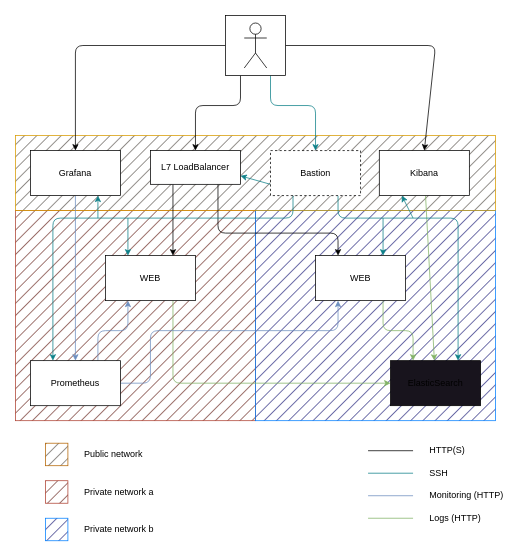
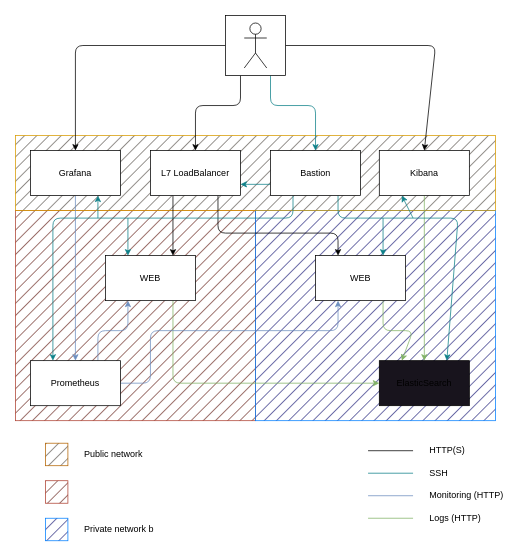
(195, 167) -> (195, 173)
(315, 173) -> (315, 173)
(435, 383) -> (424, 383)
(120, 492) -> none
